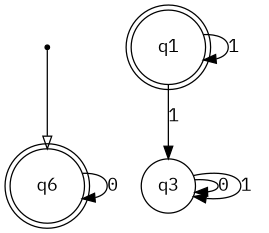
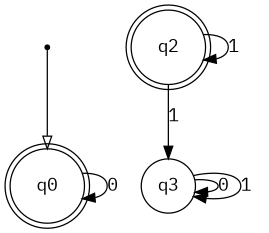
(168, 47) -> (168, 47)
(47, 186) -> (47, 186)
